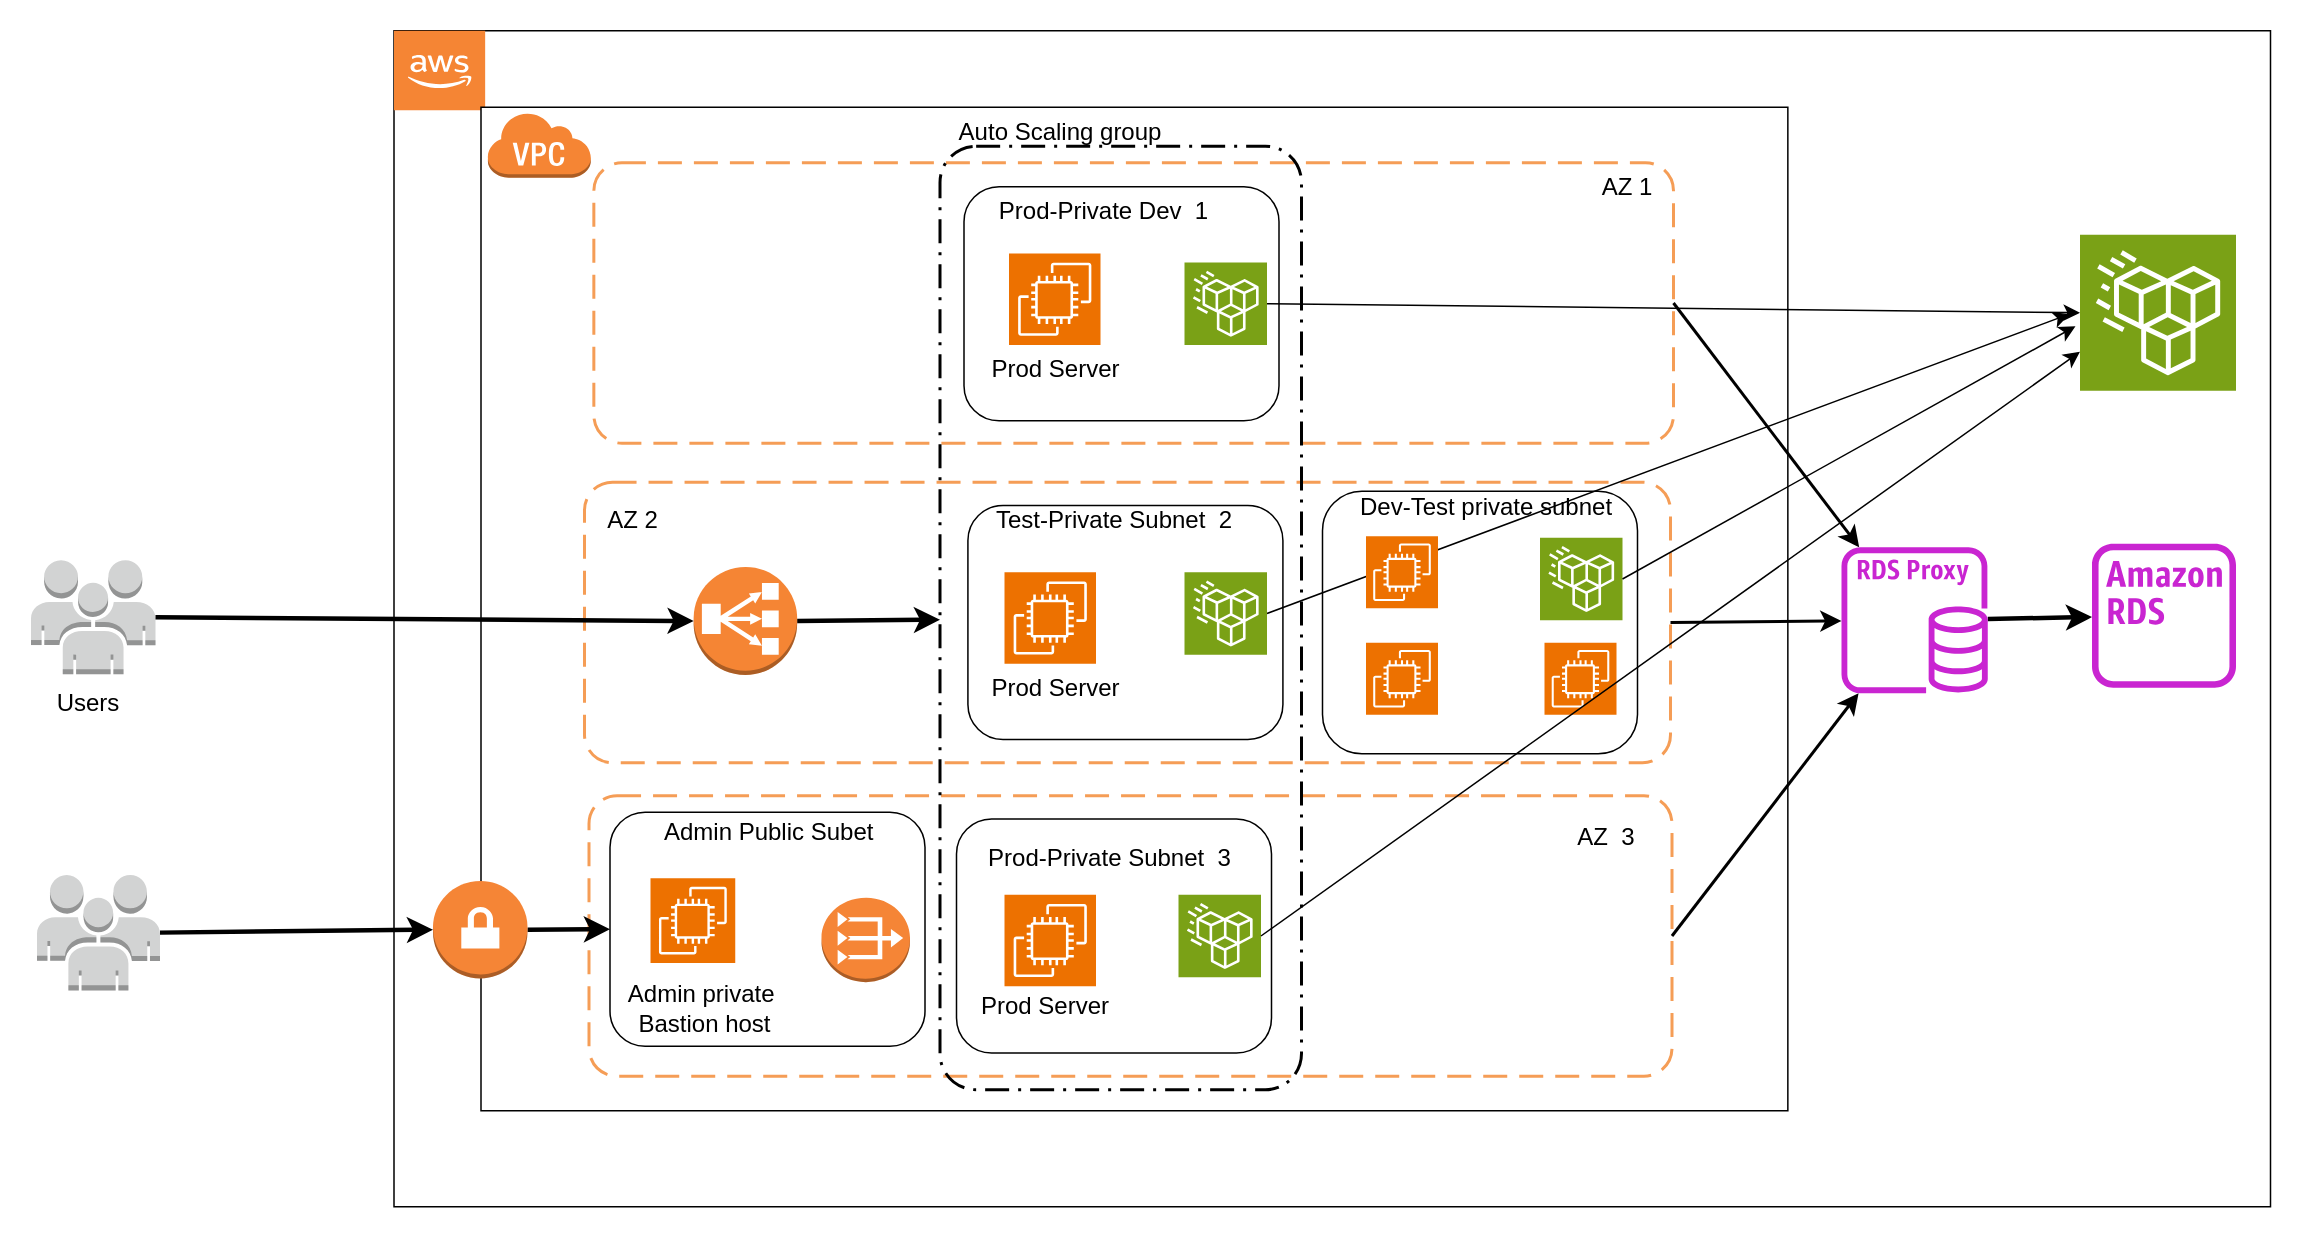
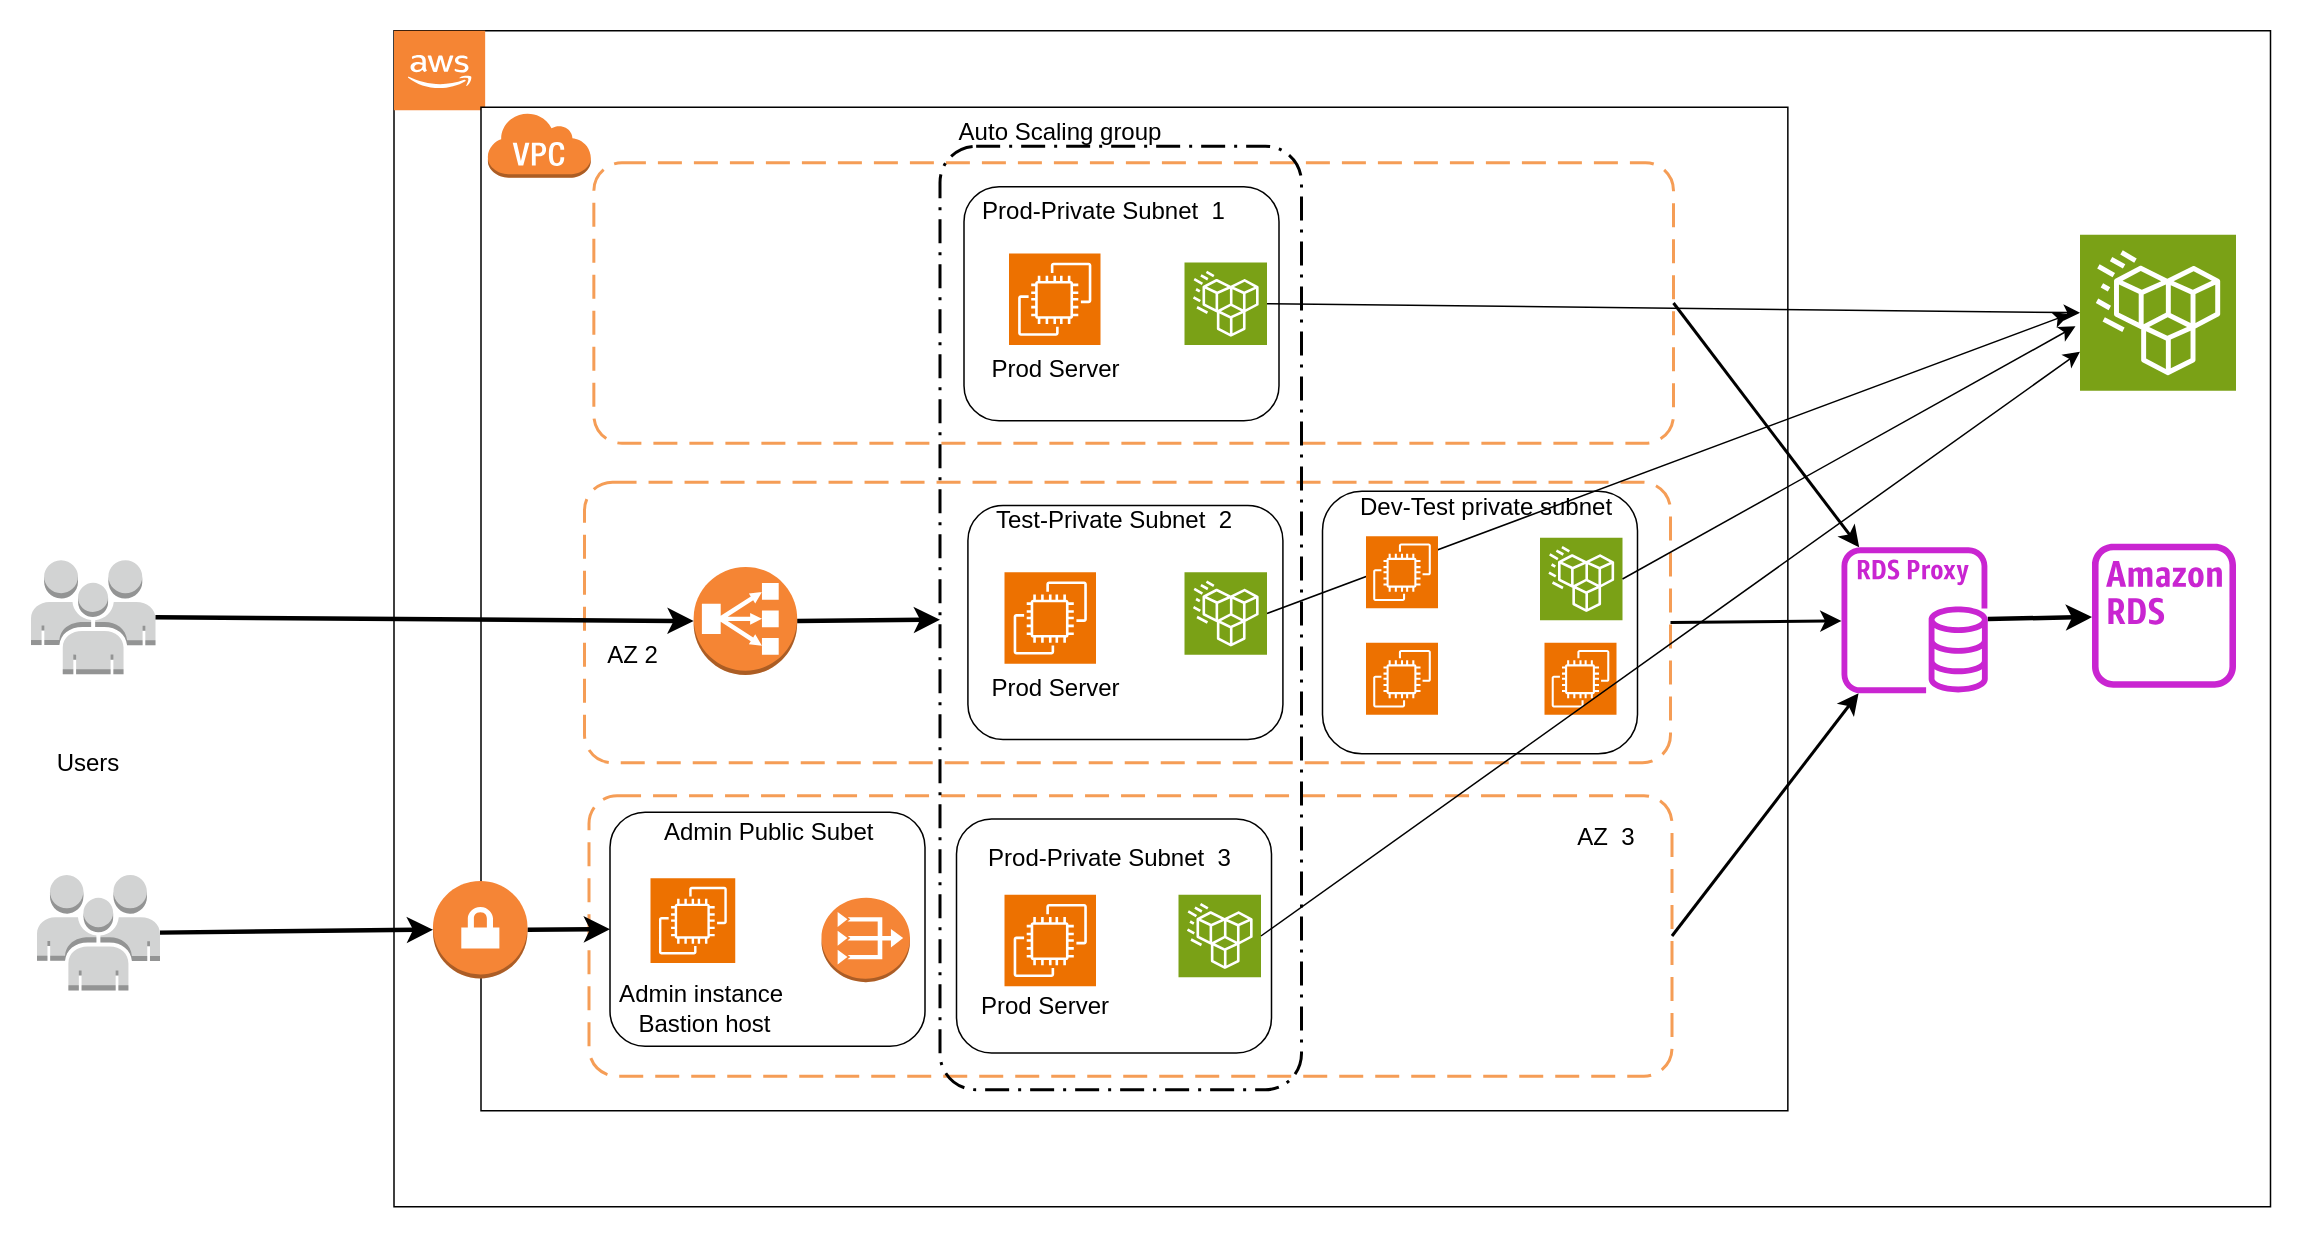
(1627, 186) -> none
(1104, 211) -> (1104, 211)
(633, 519) -> (633, 654)
(88, 702) -> (88, 762)
(705, 1009) -> (705, 1009)
